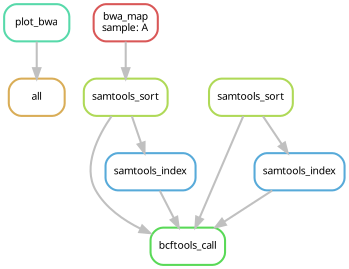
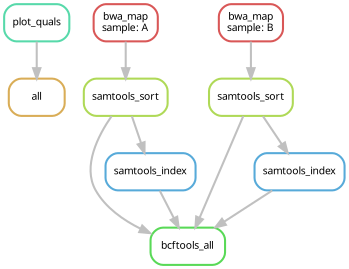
(37, 23) -> (37, 23)
none -> (251, 23)
(188, 246) -> (188, 246)
